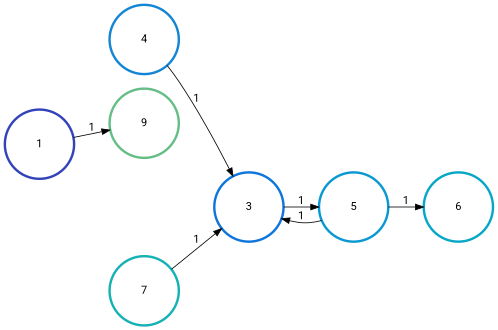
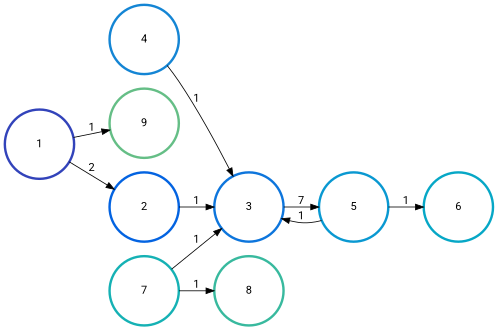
(301, 201) -> (301, 201)
none -> (144, 207)
none -> (249, 291)
